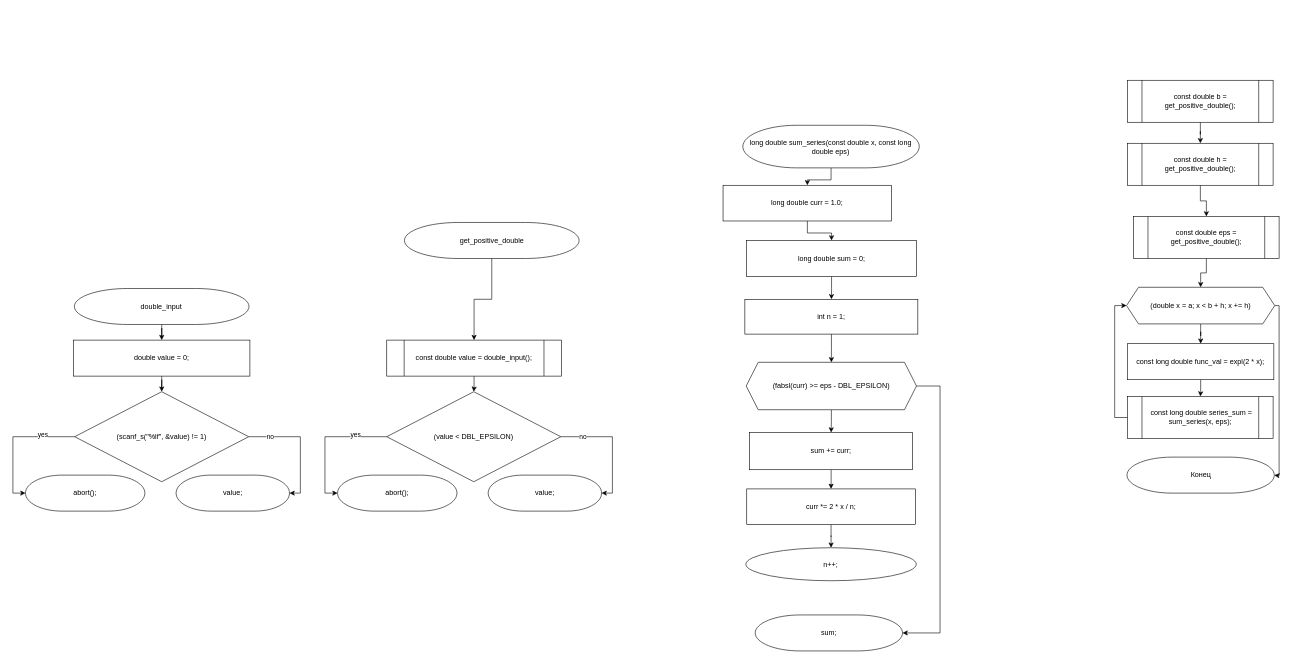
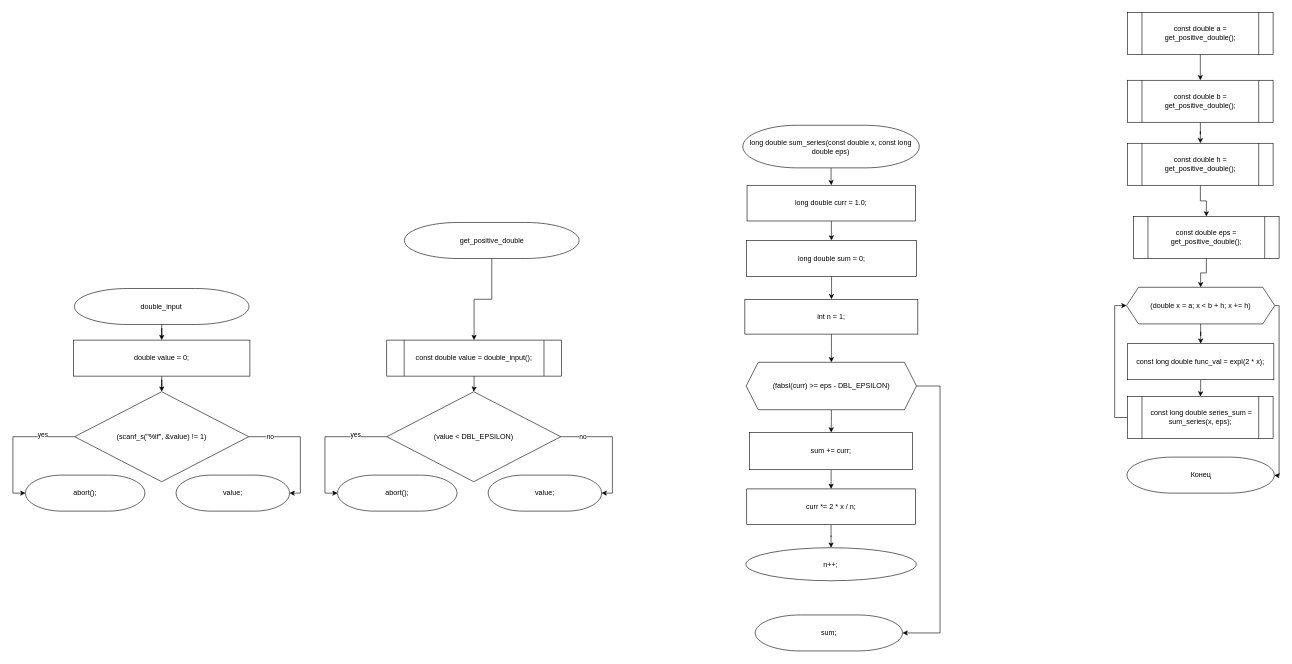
none -> (1200, 33)
none -> (1200, 74)
(807, 203) -> (831, 203)
